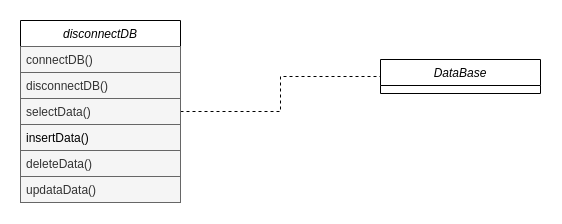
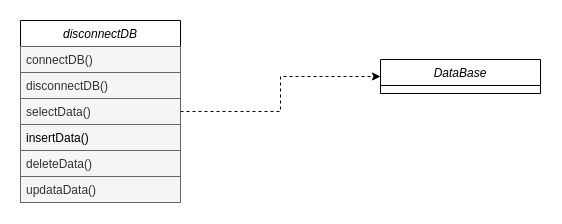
(376, 77) -> (372, 77)
